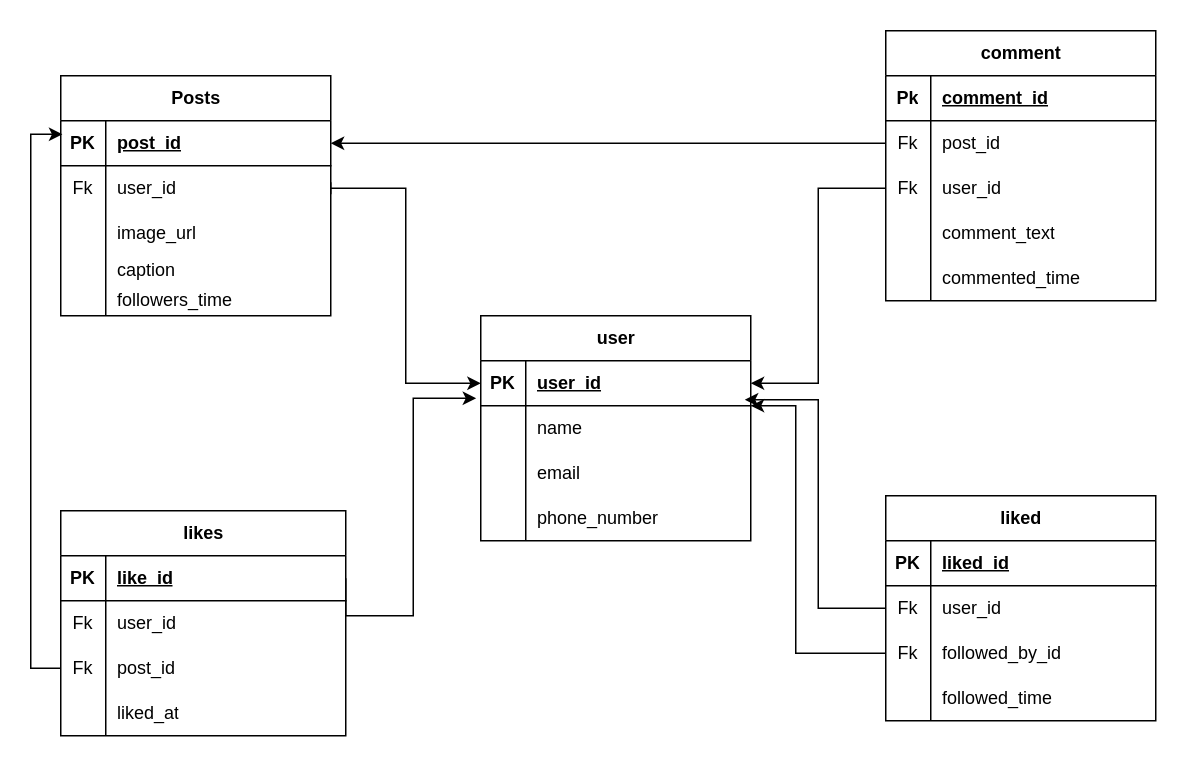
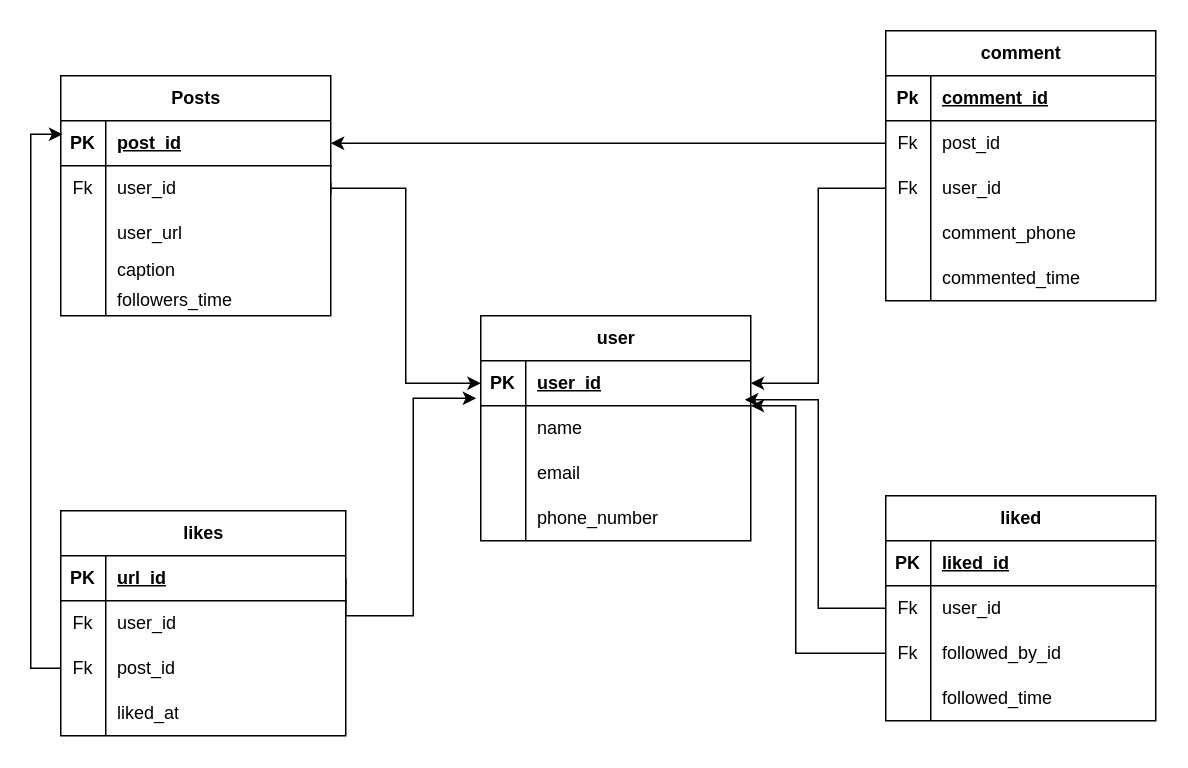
(158, 233) -> (156, 233)
(1003, 233) -> (1008, 233)
(146, 578) -> (143, 578)
